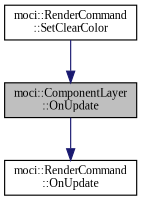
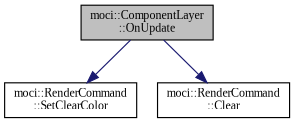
(71, 55) -> (113, 57)
(71, 178) -> (224, 100)
